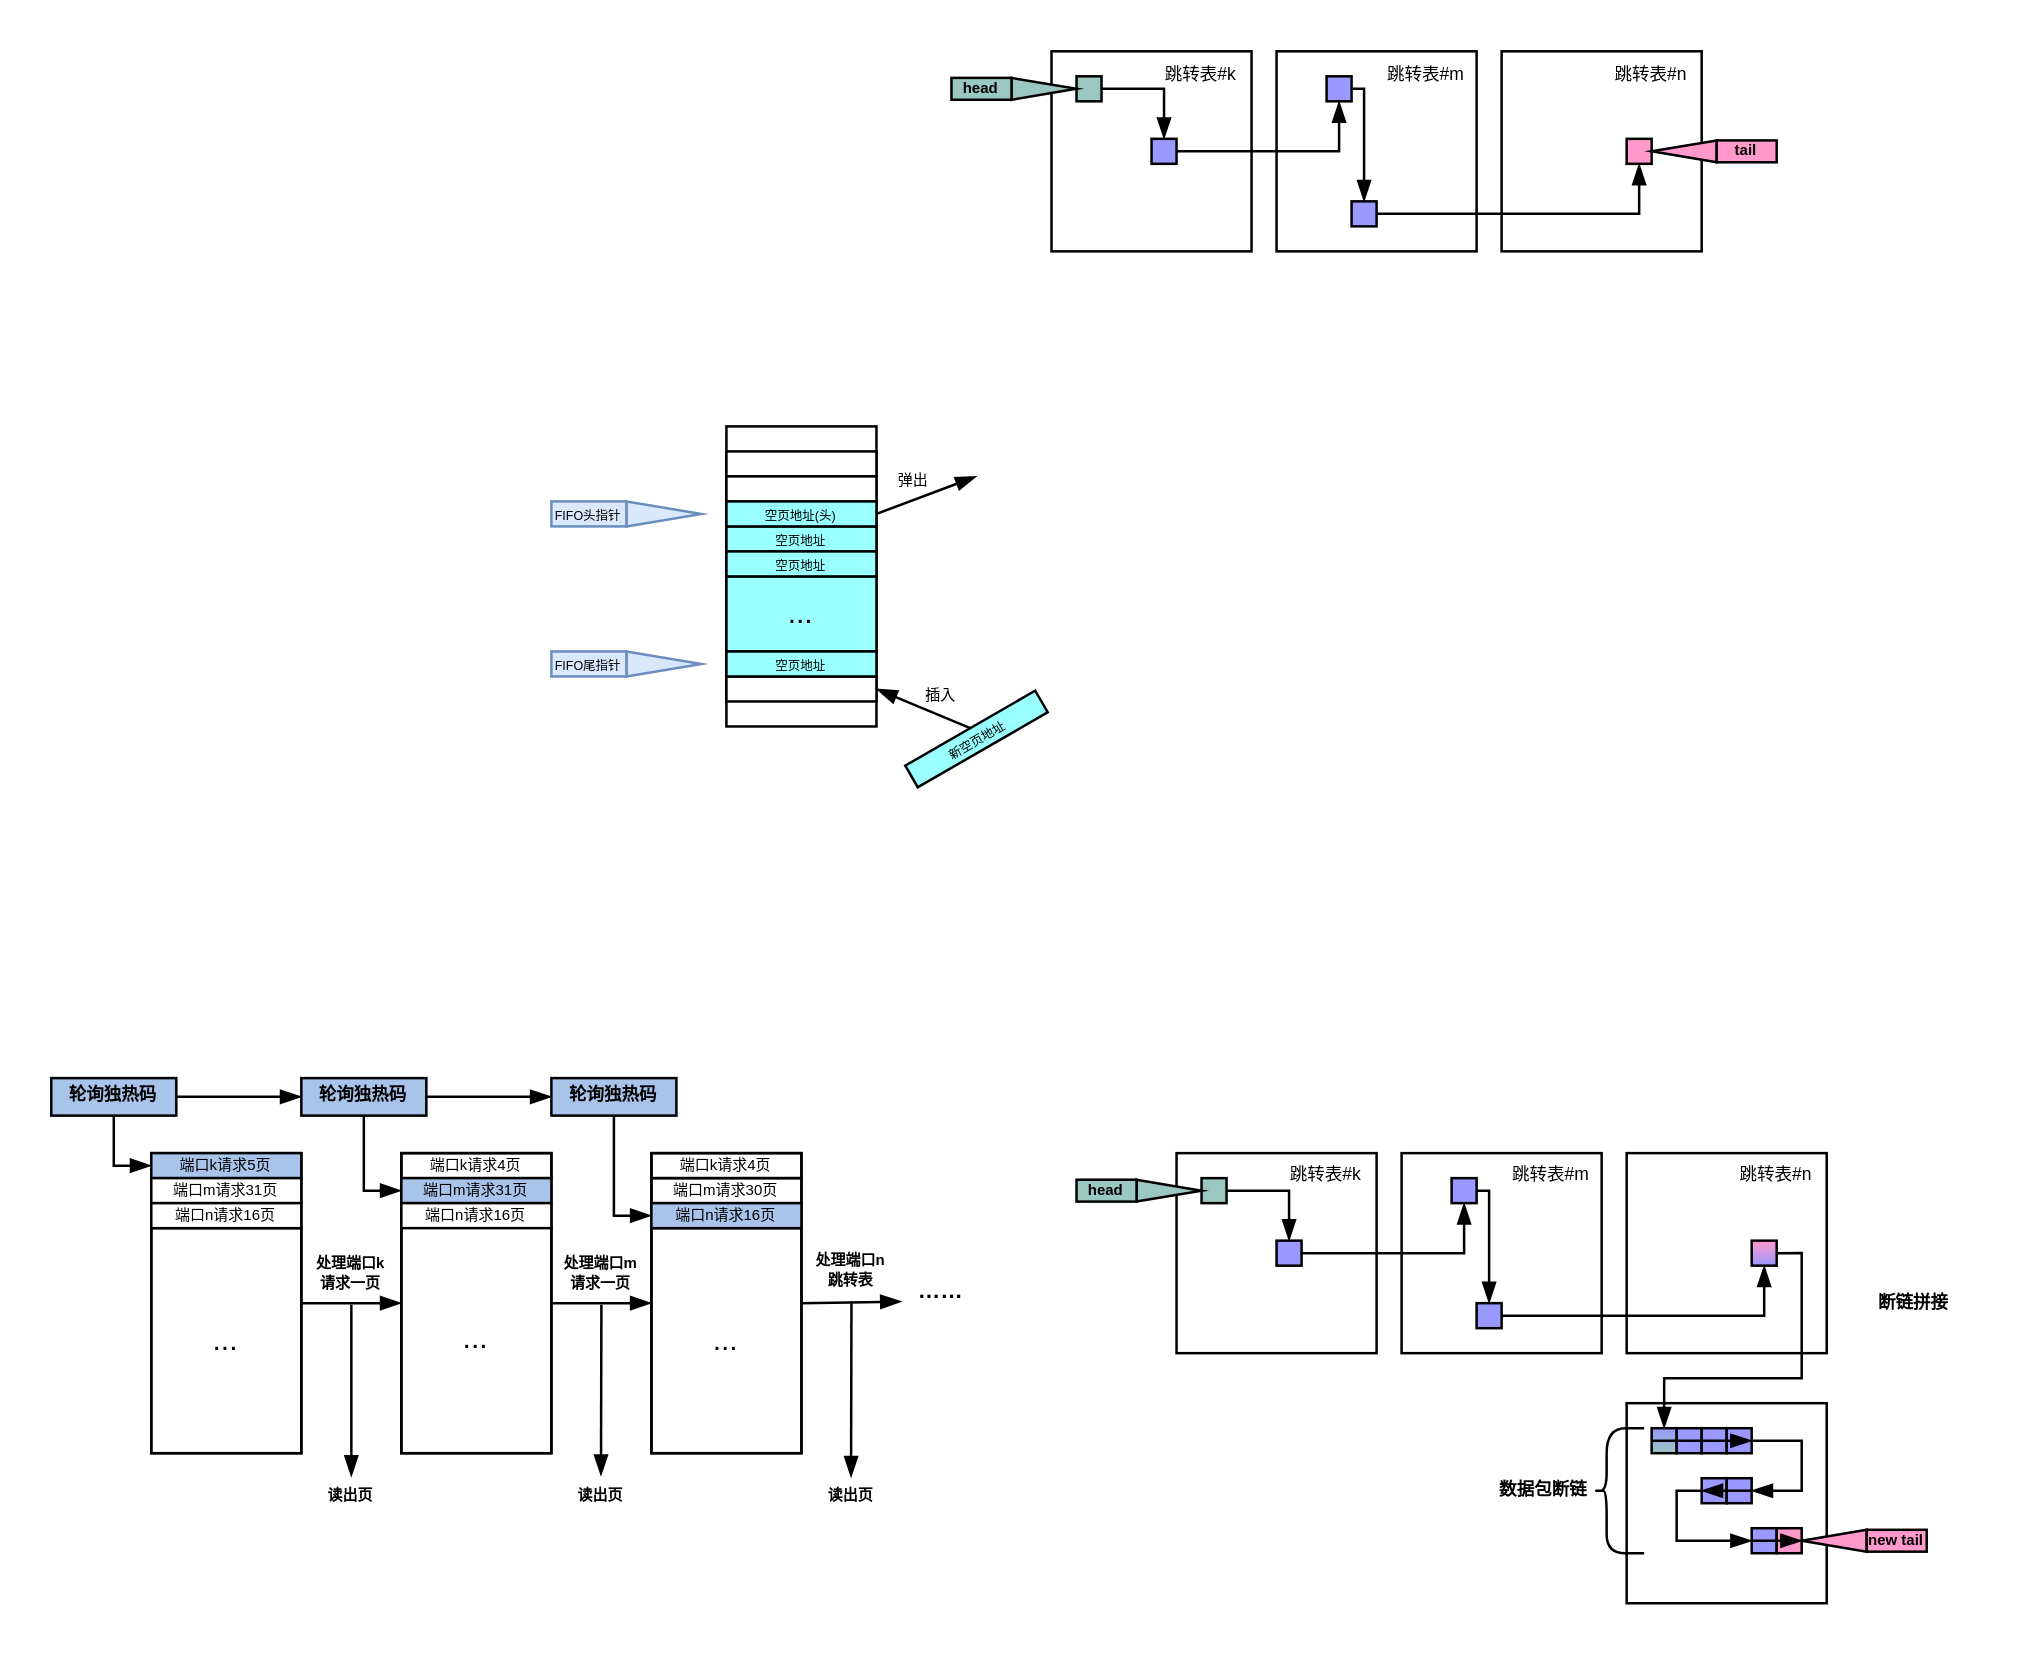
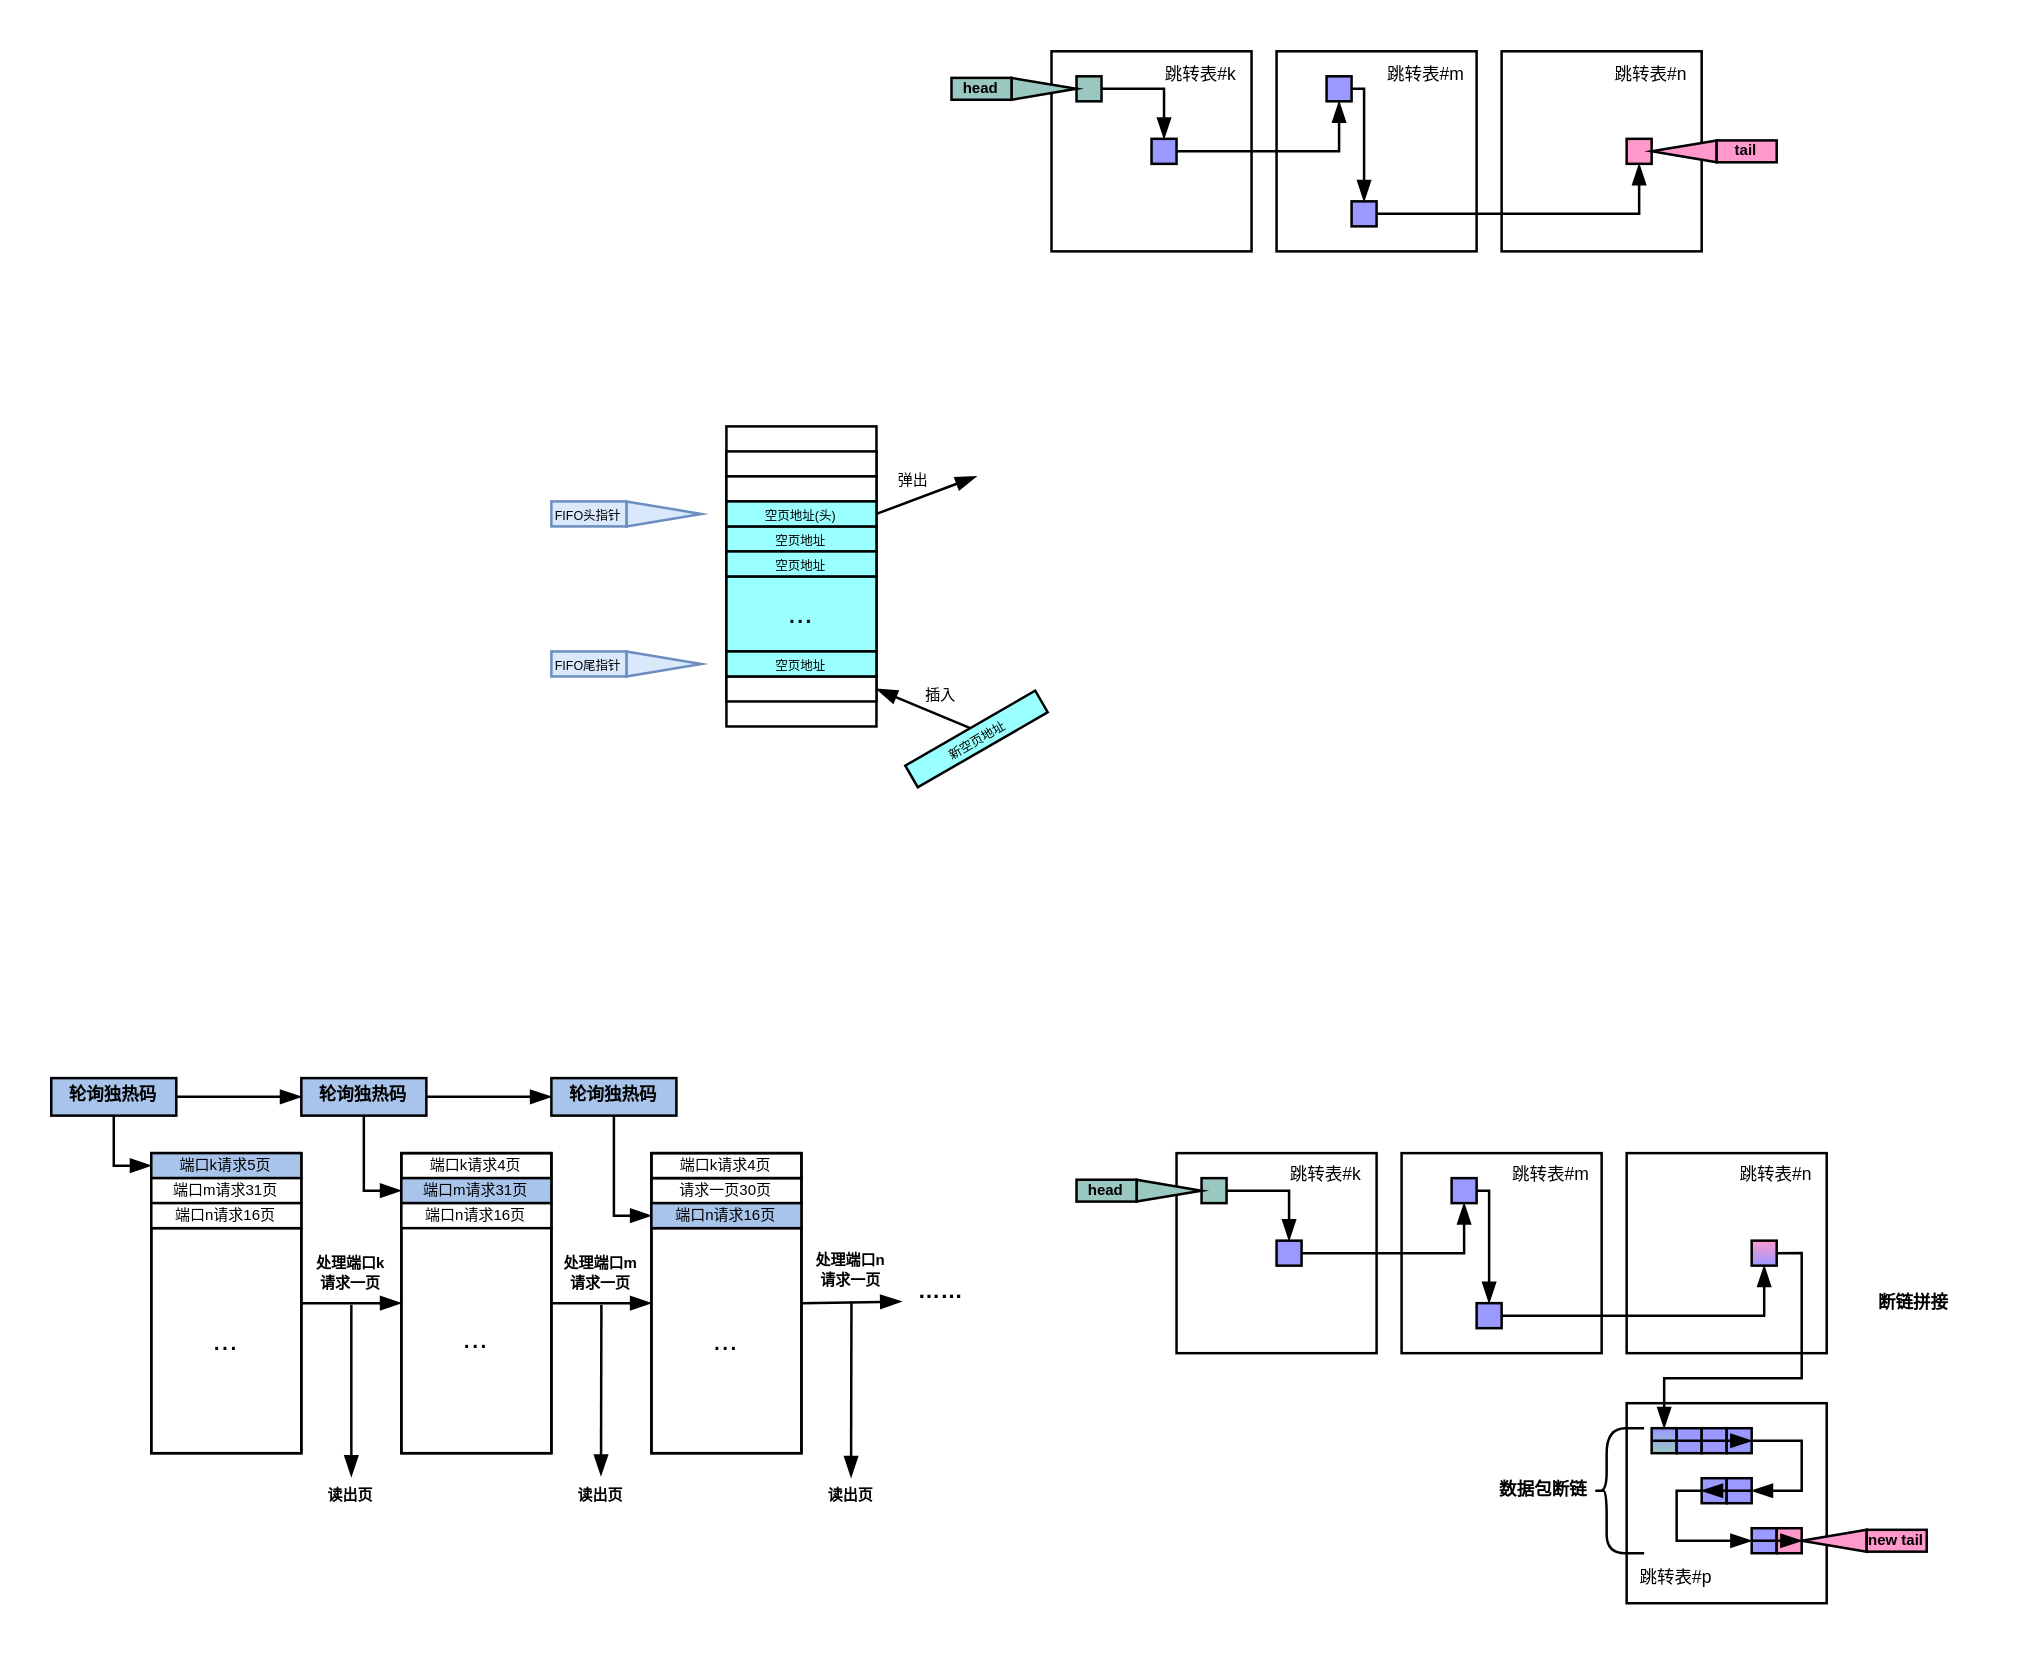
(726, 1191) -> (726, 1191)
(851, 1271) -> (851, 1271)
none -> (1676, 1578)
